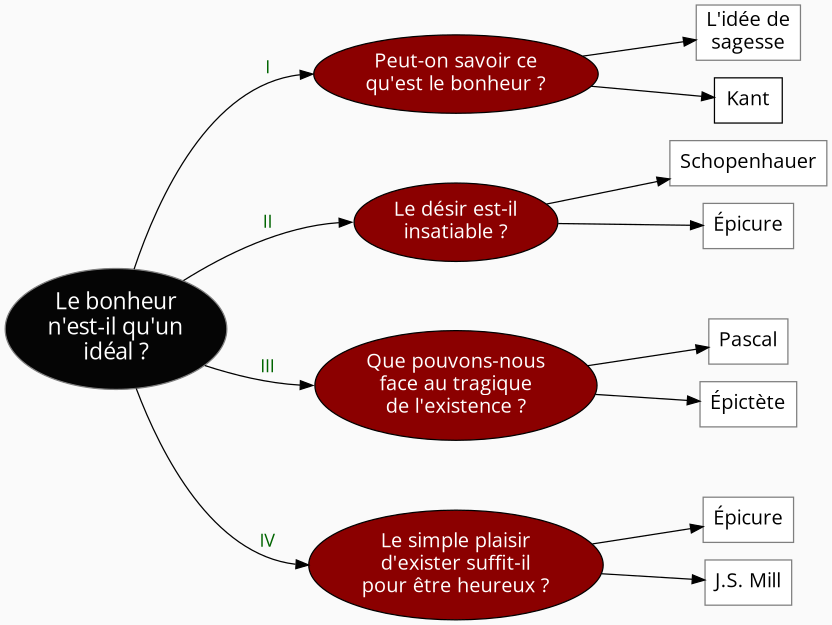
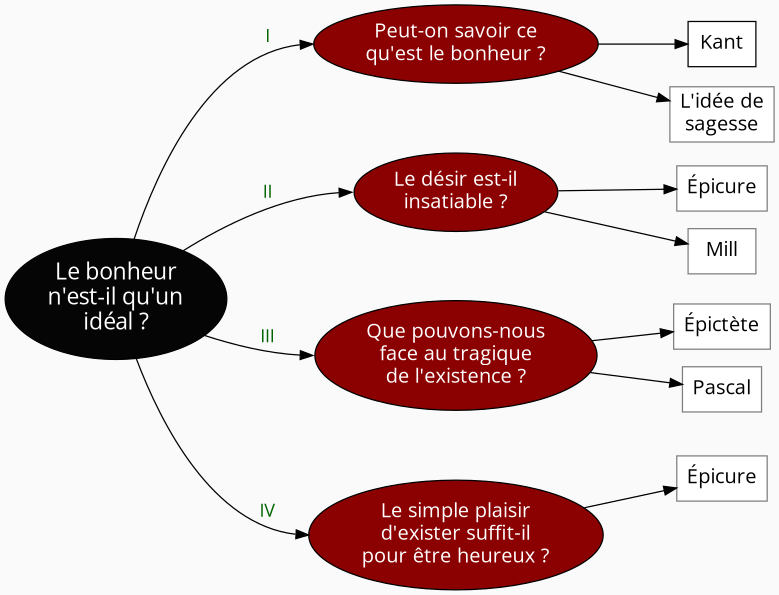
(748, 163) -> (722, 251)
(116, 329) -> (116, 299)
(748, 583) -> none
